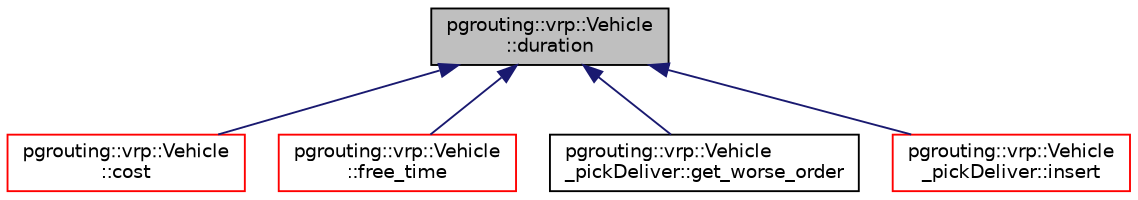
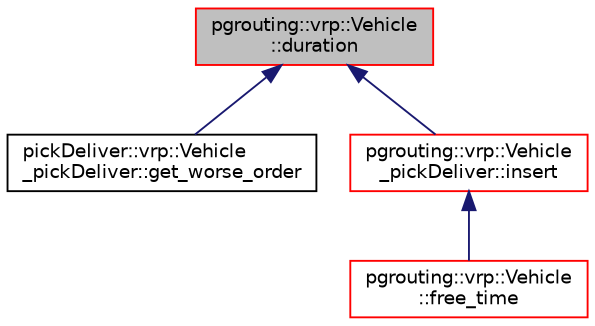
(550, 37) -> (315, 37)
(466, 106) -> (469, 236)
(126, 163) -> none
(704, 163) -> (162, 163)
